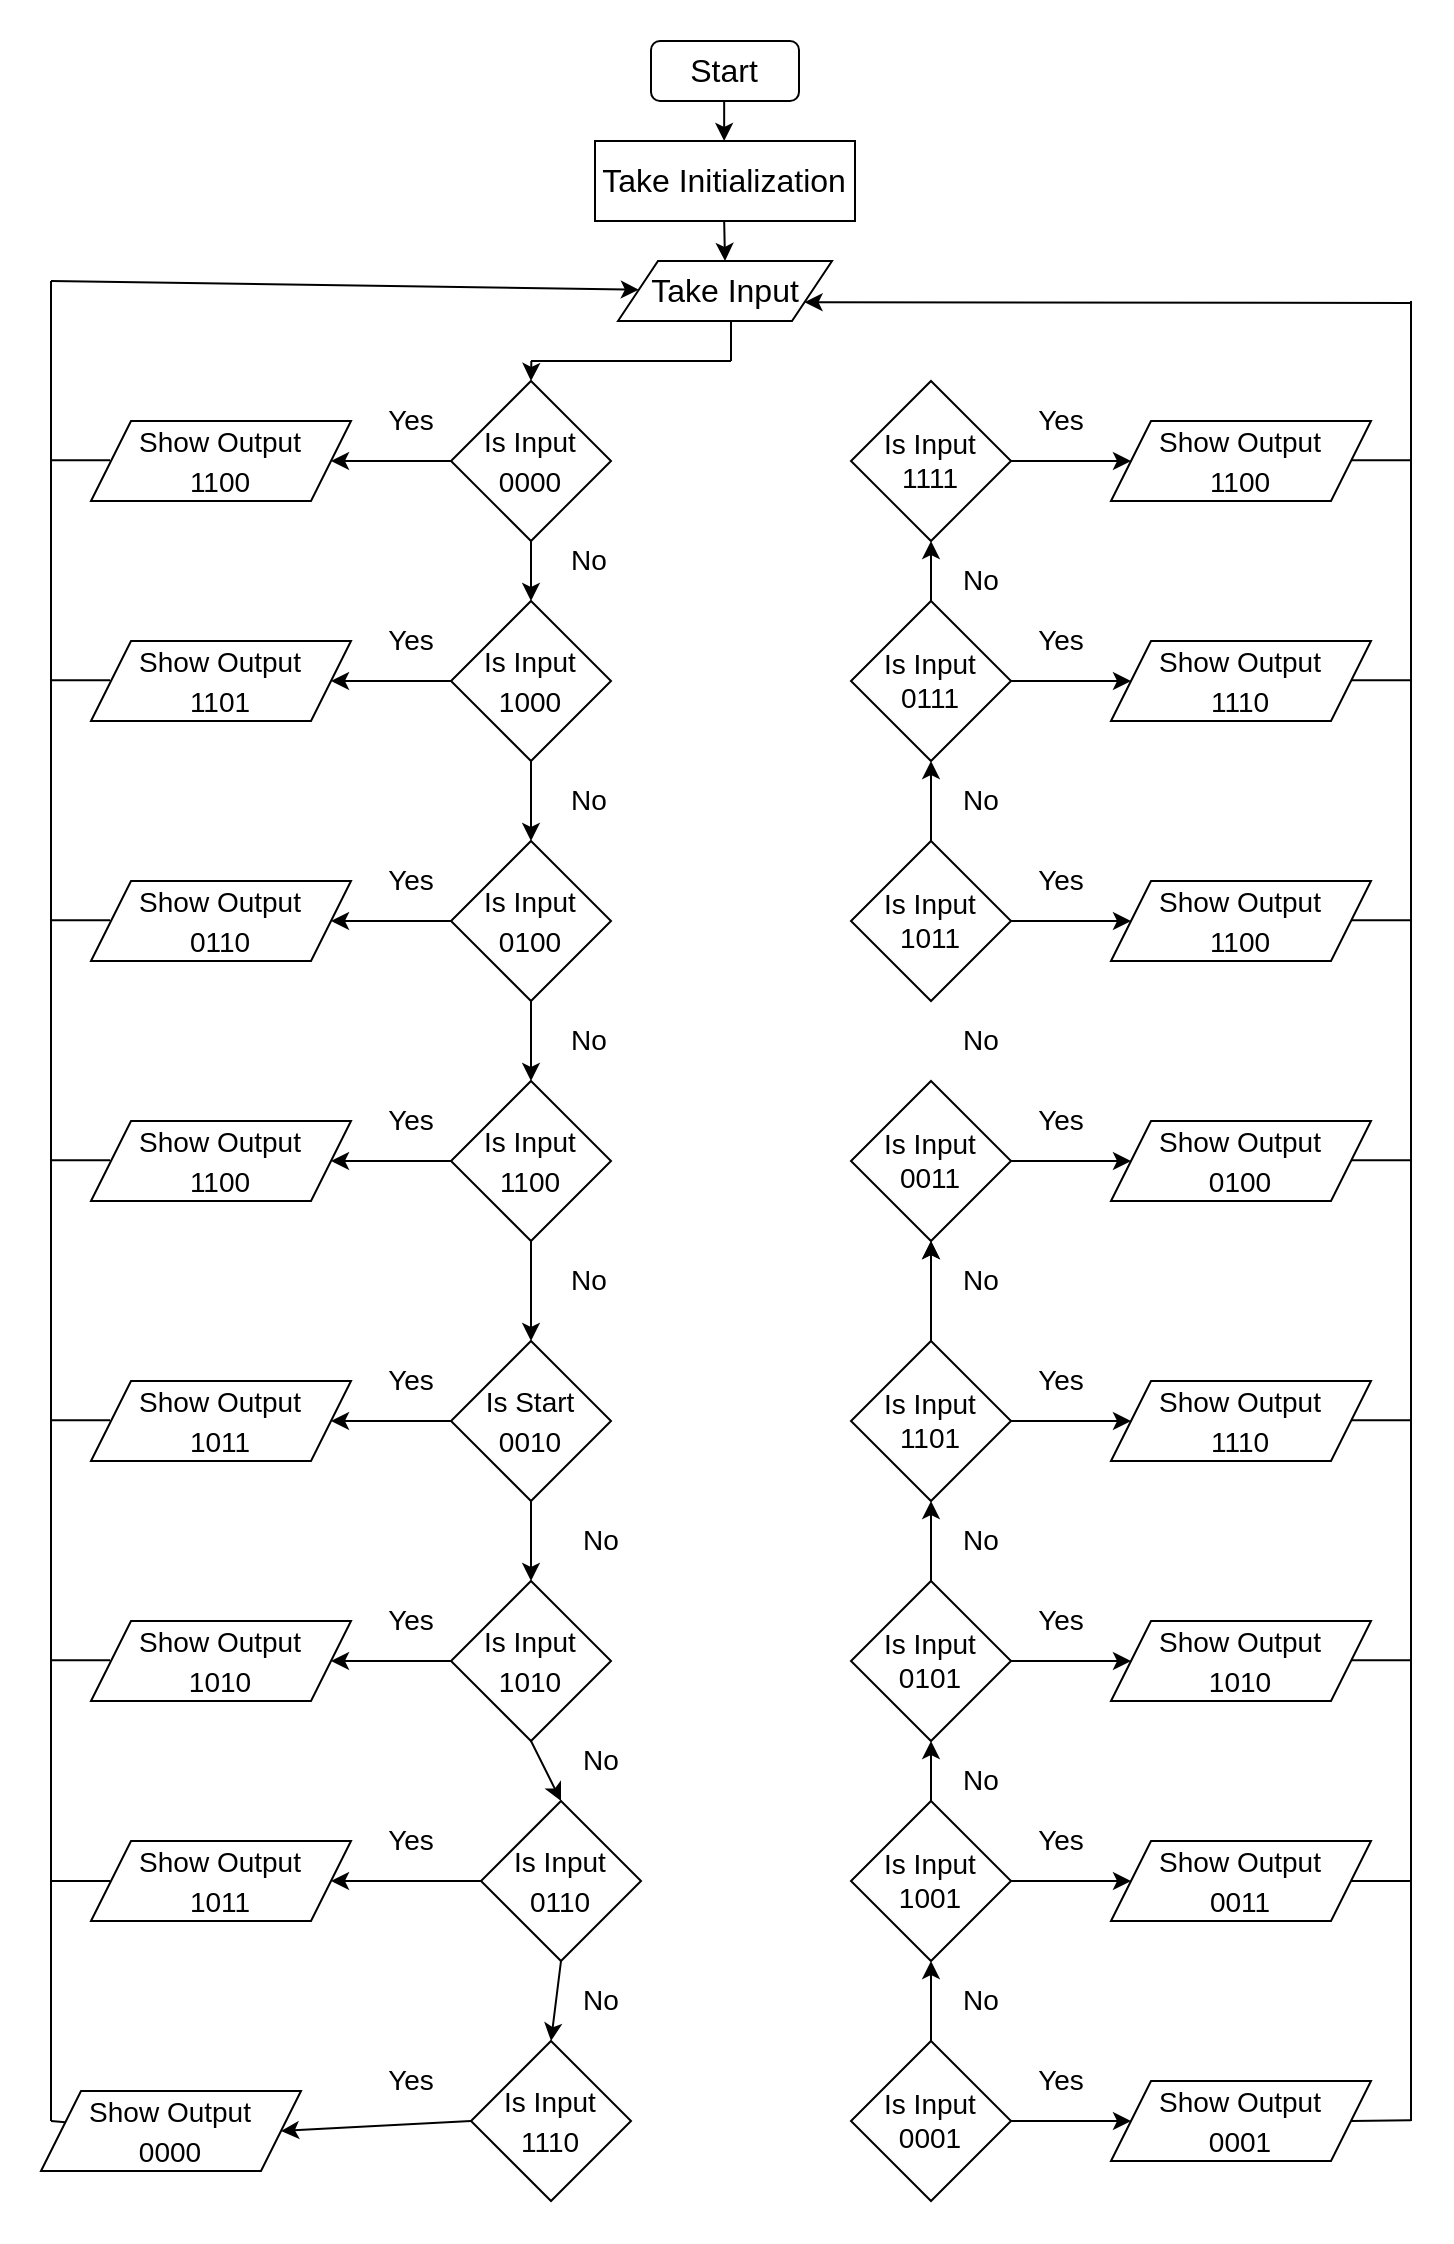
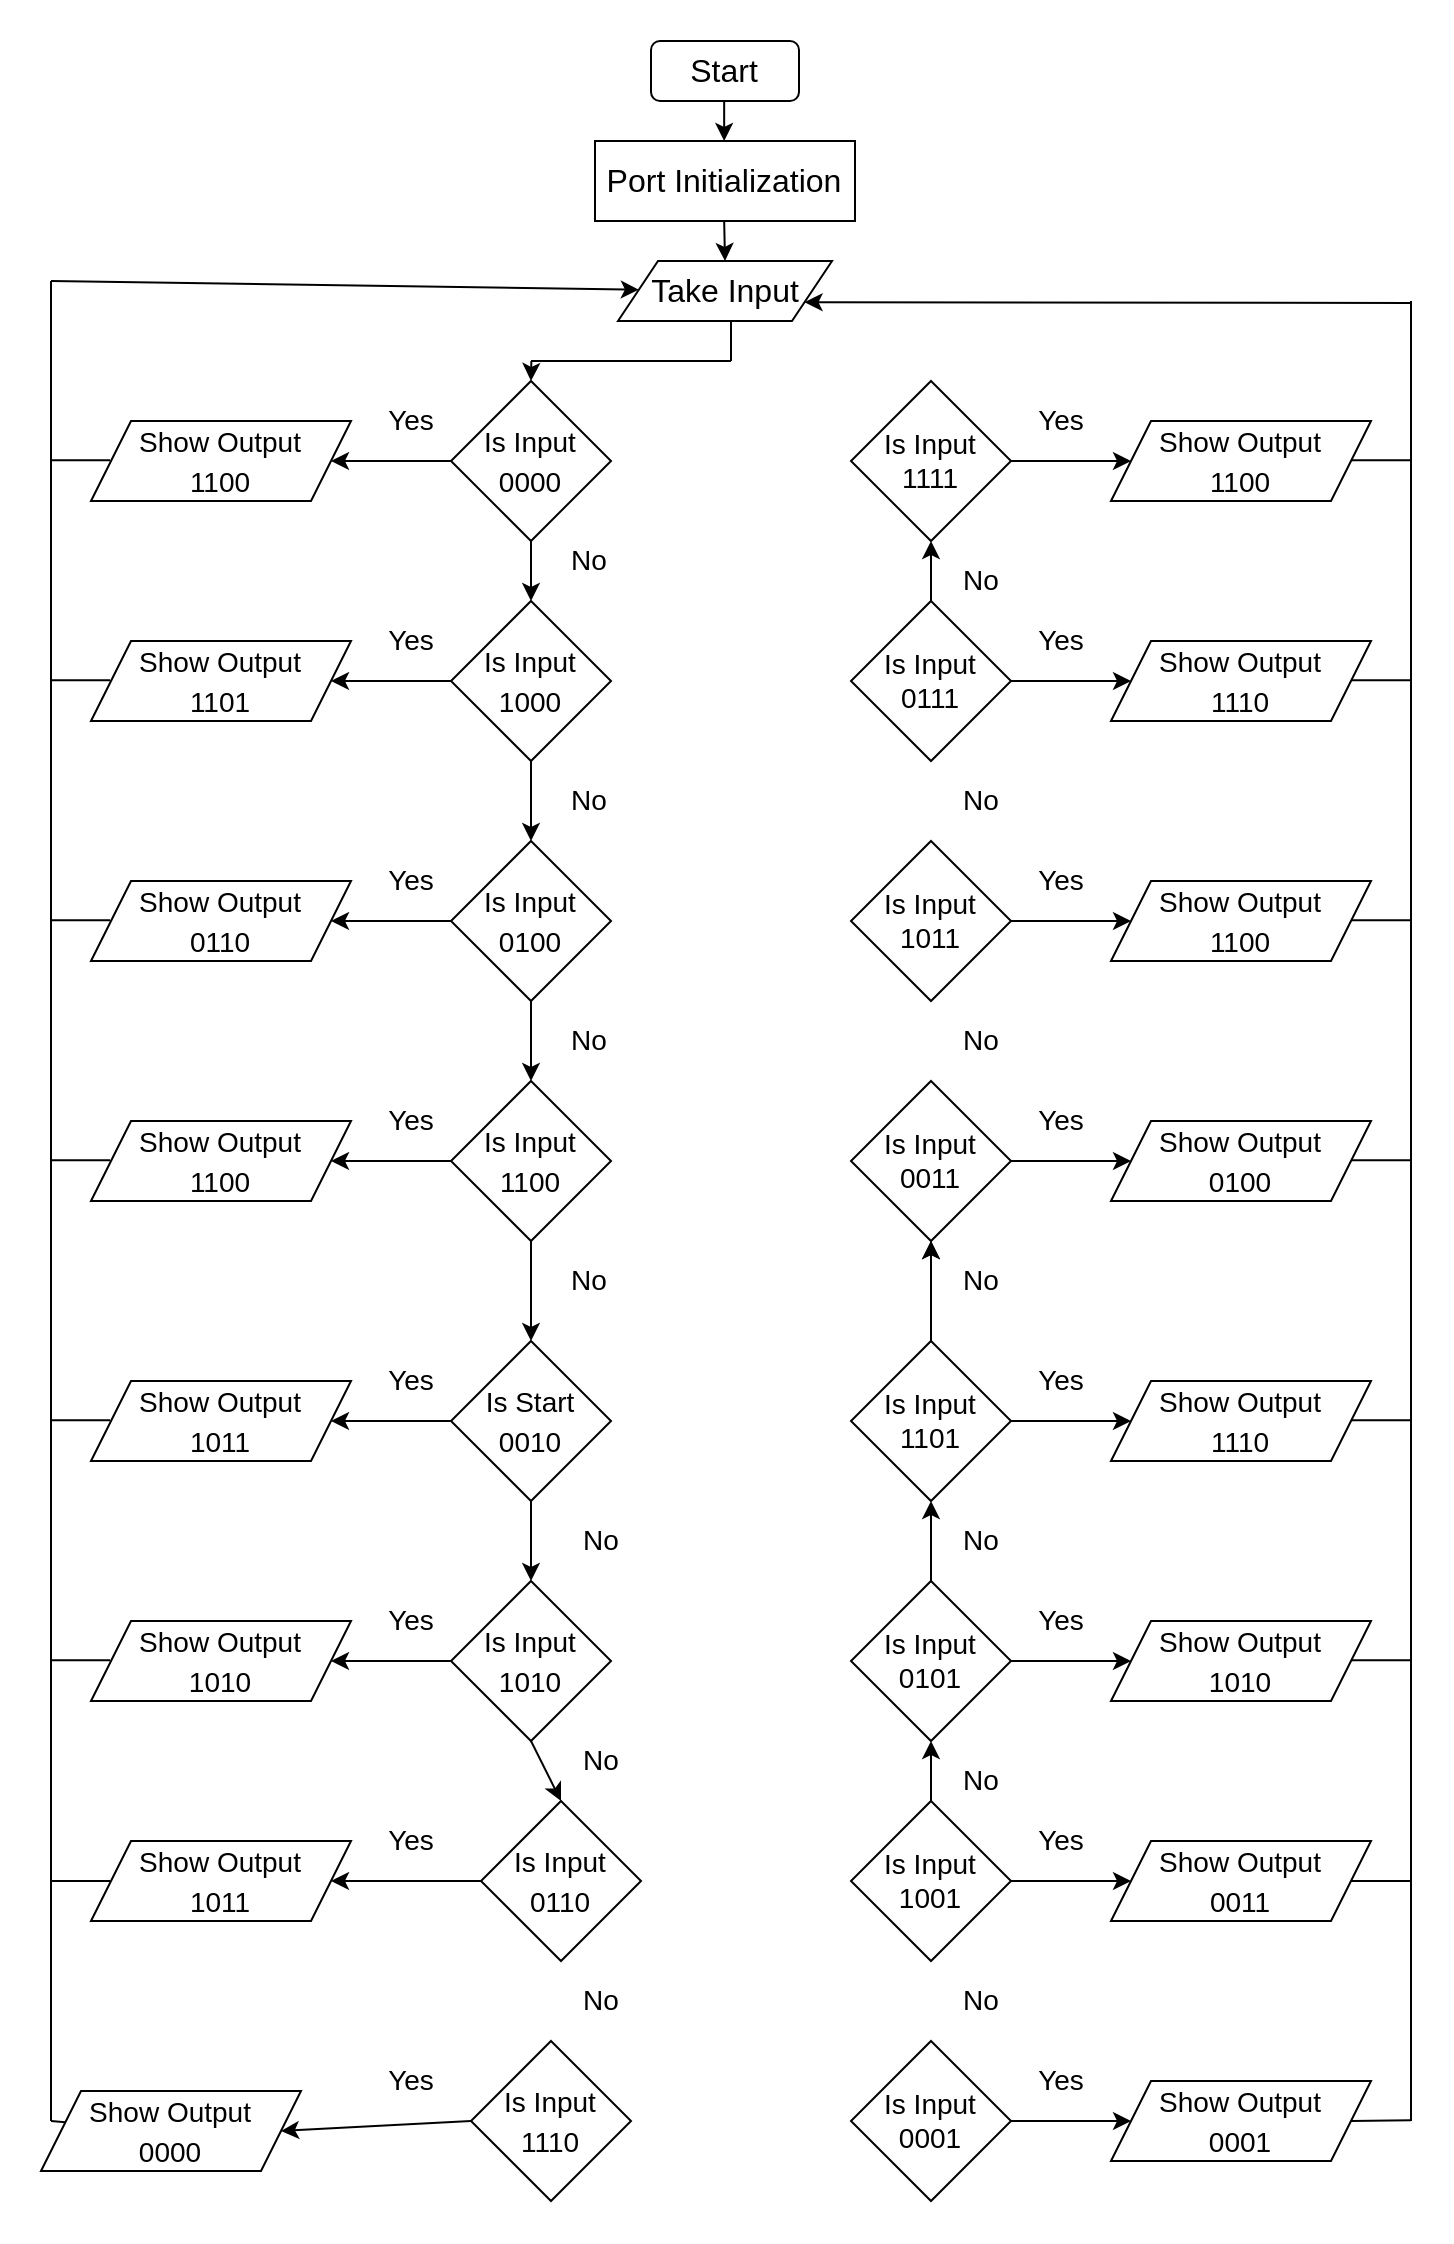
(725, 181) -> (725, 181)
(931, 808) -> none
(557, 1994) -> none
(931, 2008) -> none
